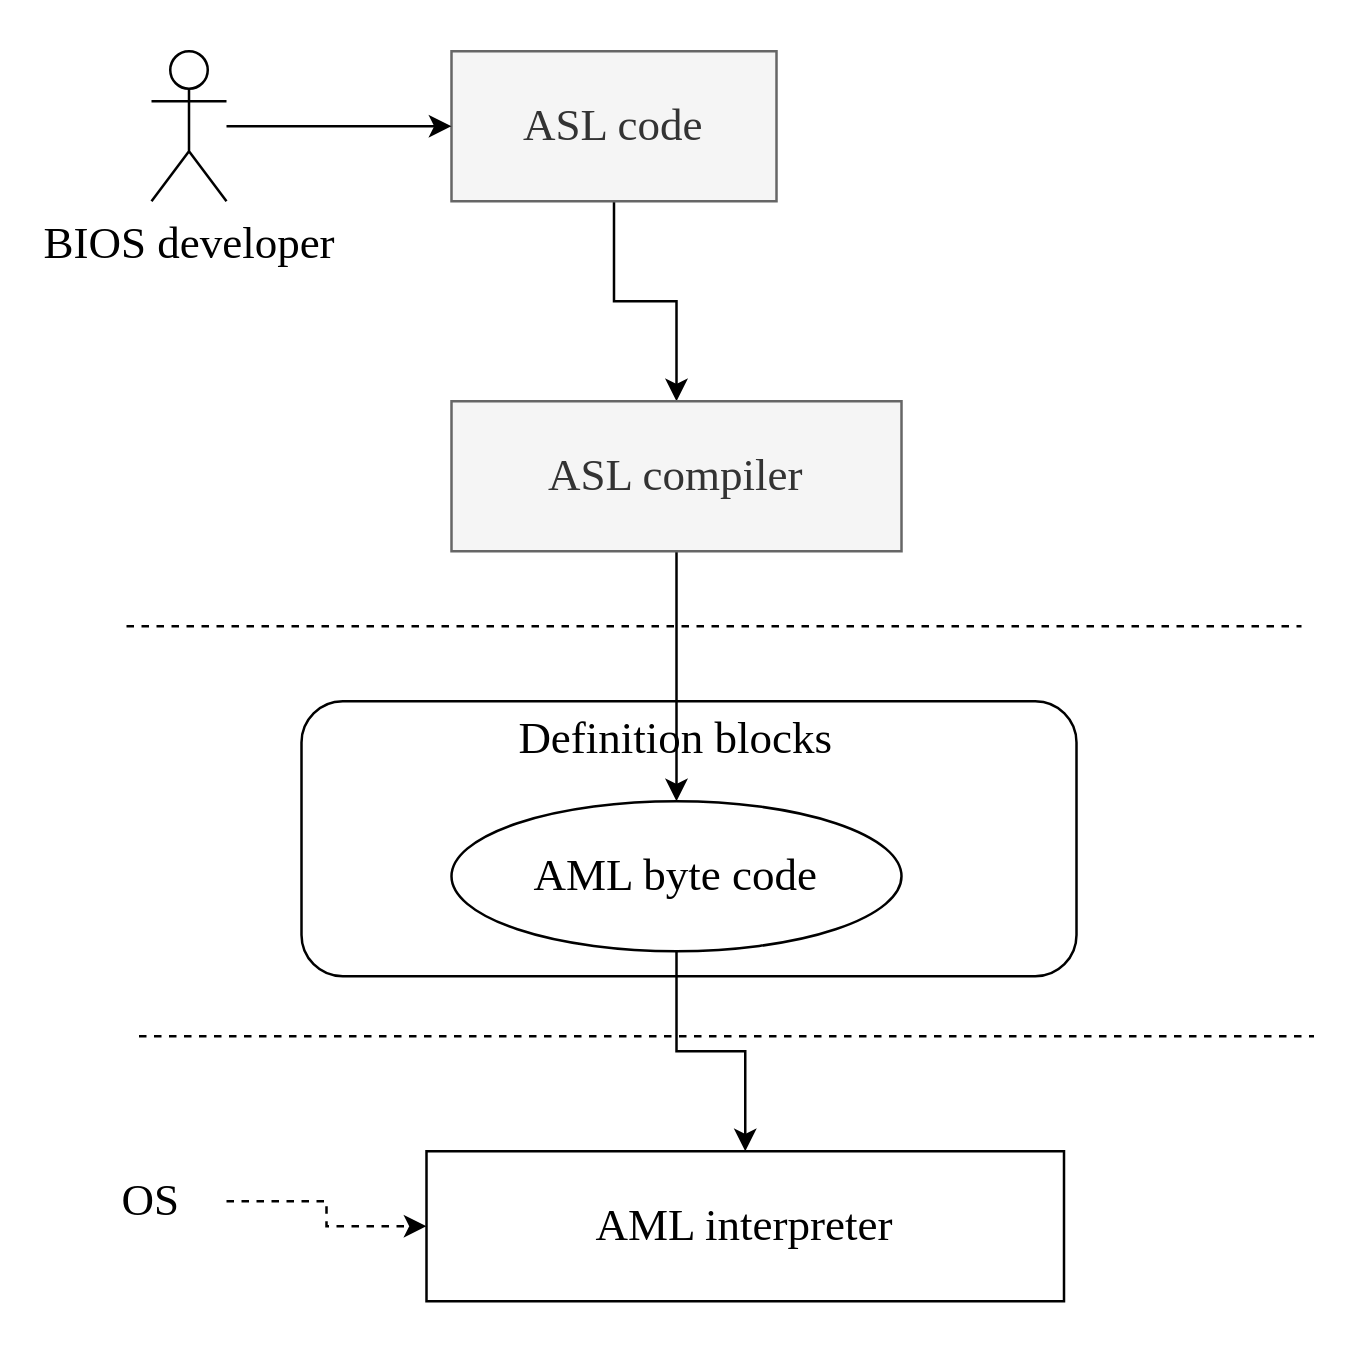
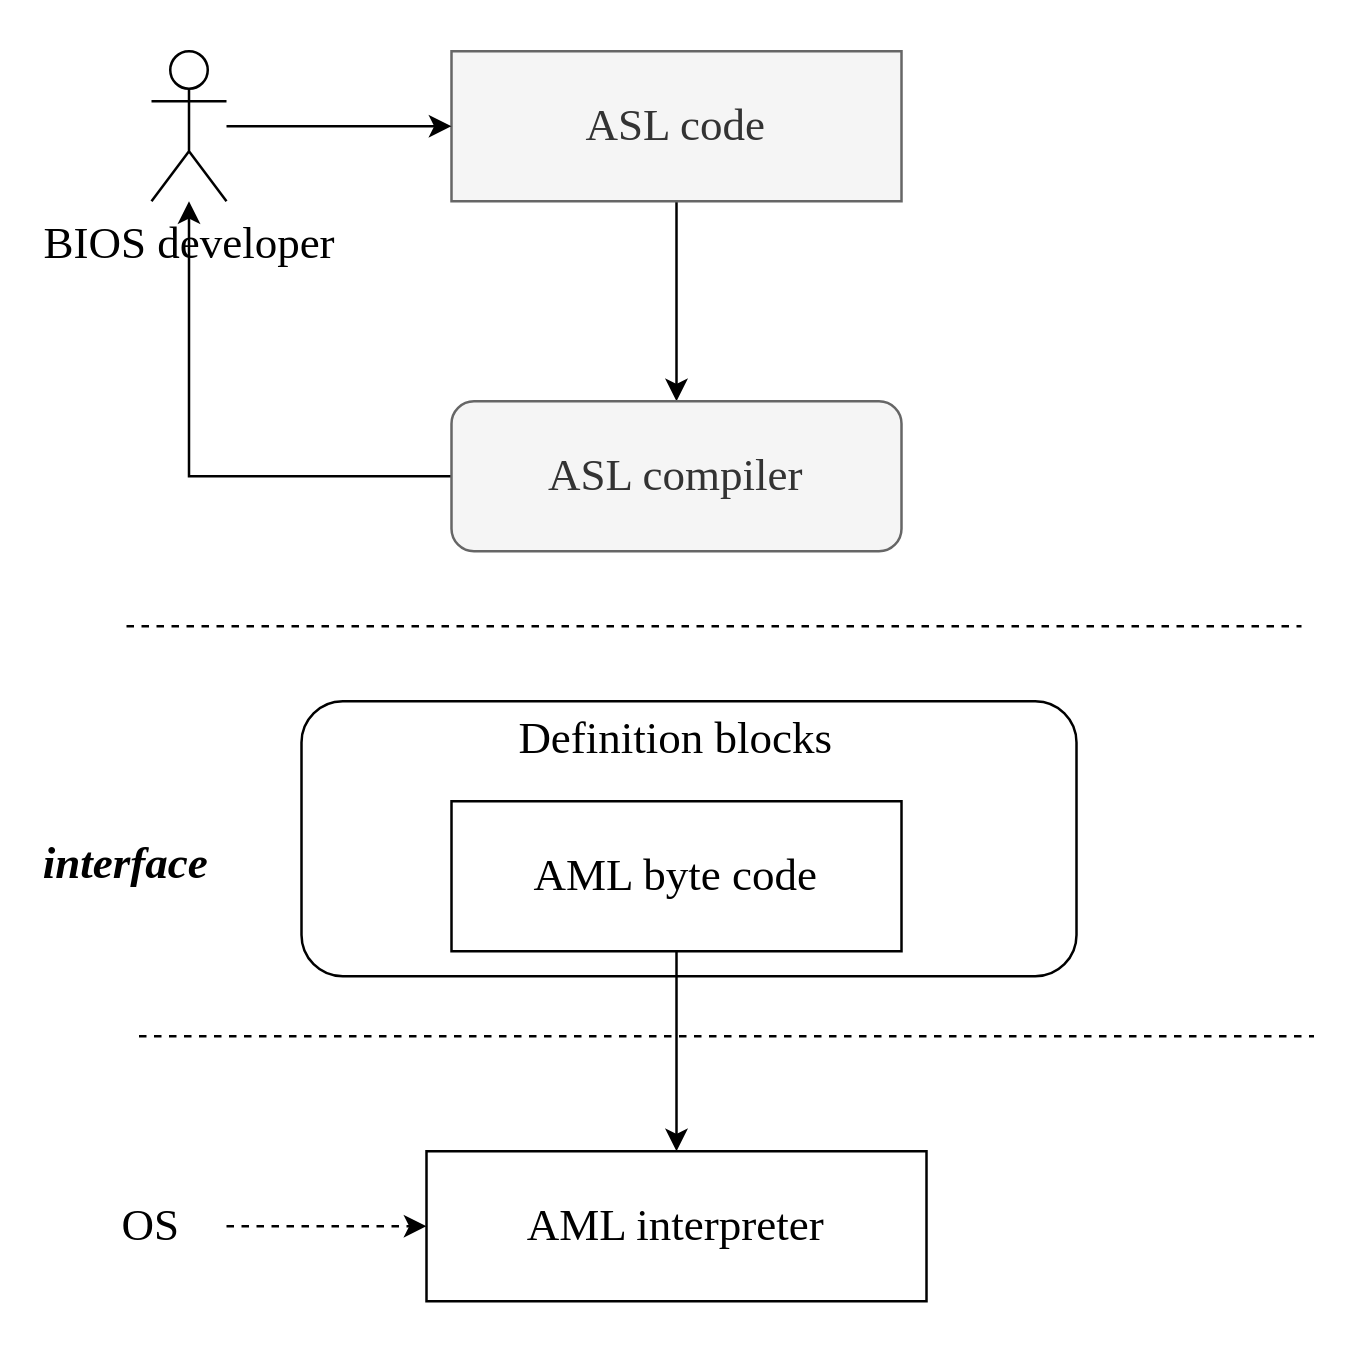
(614, 126) -> (676, 126)
(676, 476) -> (676, 476)
(676, 684) -> (191, 476)
none -> (126, 864)
(676, 876) -> (676, 876)
(151, 1201) -> (151, 1226)
(745, 1226) -> (676, 1226)
